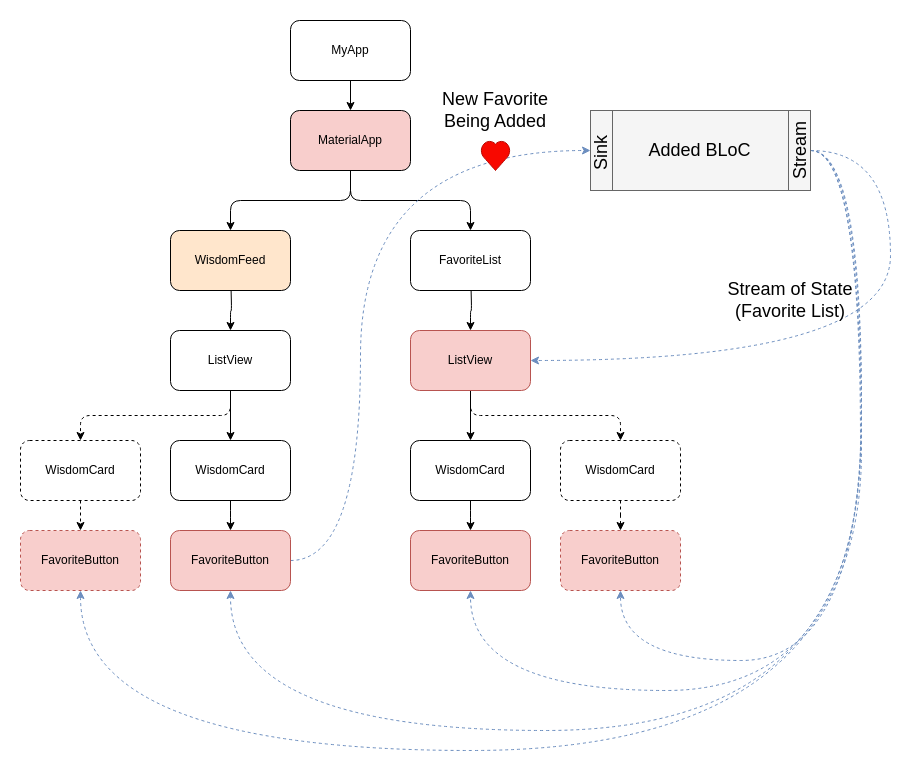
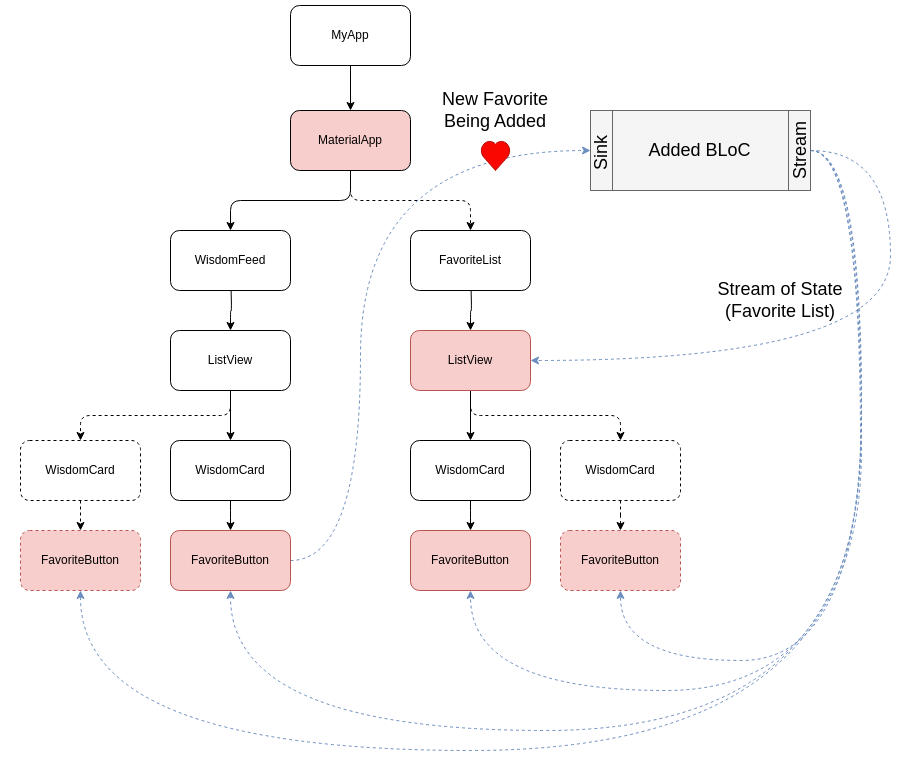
(351, 51) -> (351, 36)
(422, 201) -> (422, 201)
(231, 261) -> (231, 261)
(791, 301) -> (781, 301)
